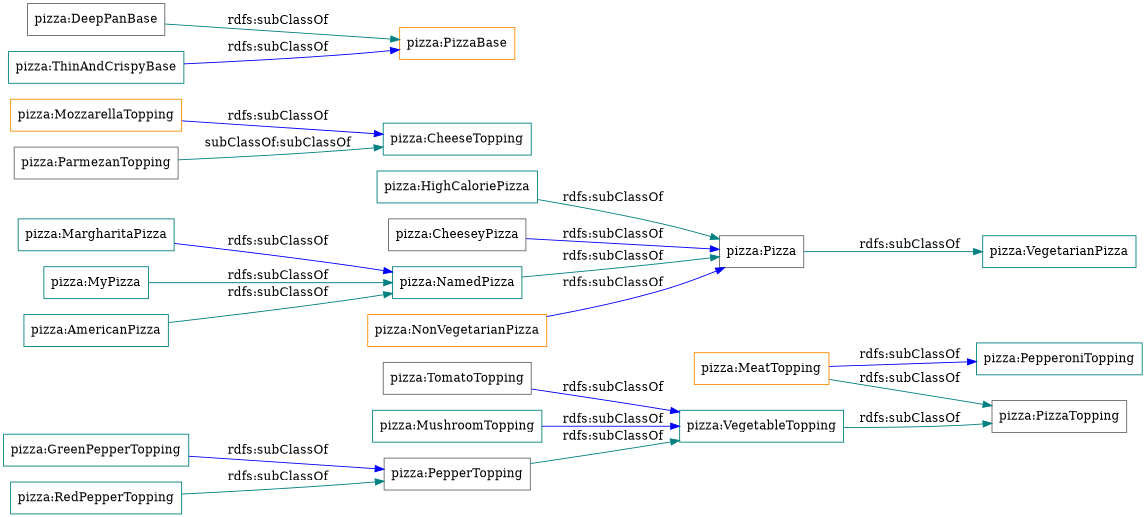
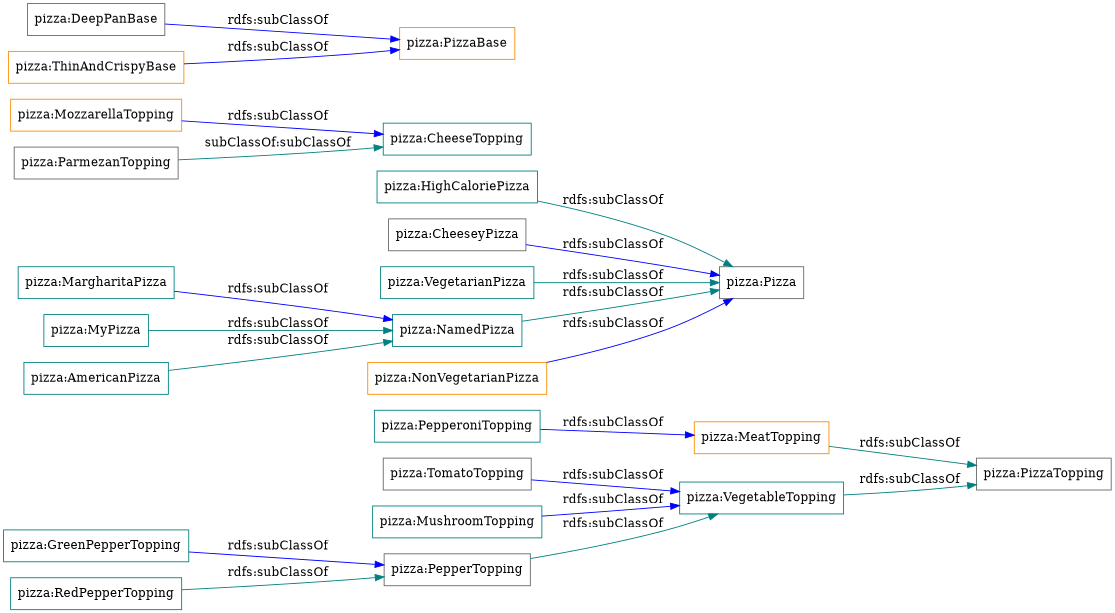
(278, 32) -> (278, 32)
(96, 67) -> (96, 67)
(889, 252) -> (622, 283)
(898, 364) -> (613, 432)
